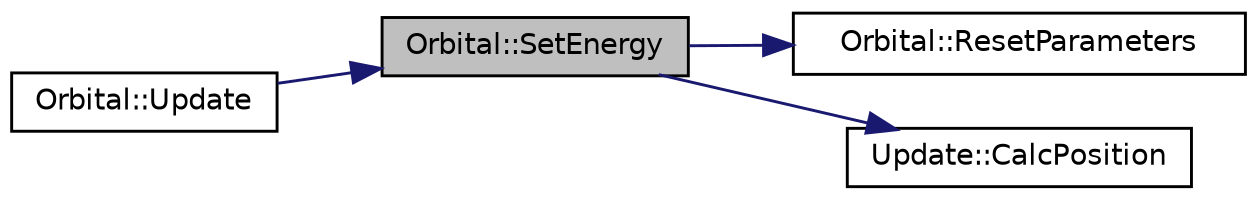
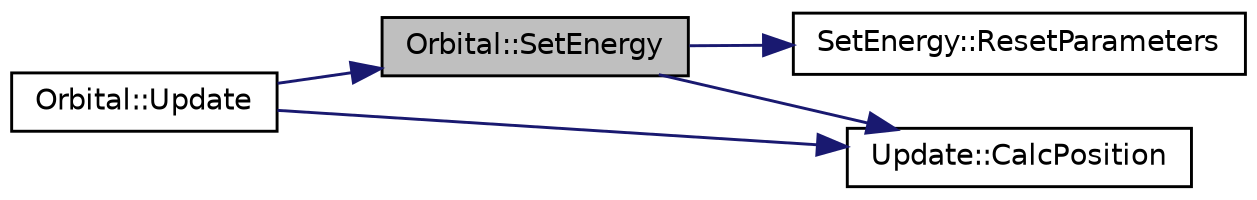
(1019, 44) -> (1019, 44)
none -> (547, 128)
